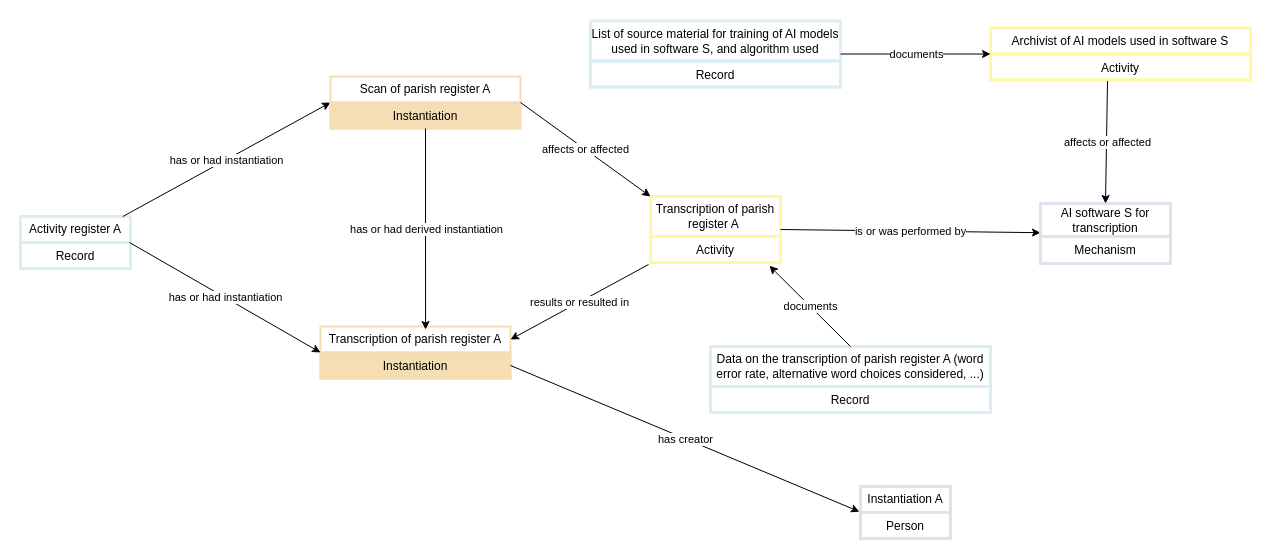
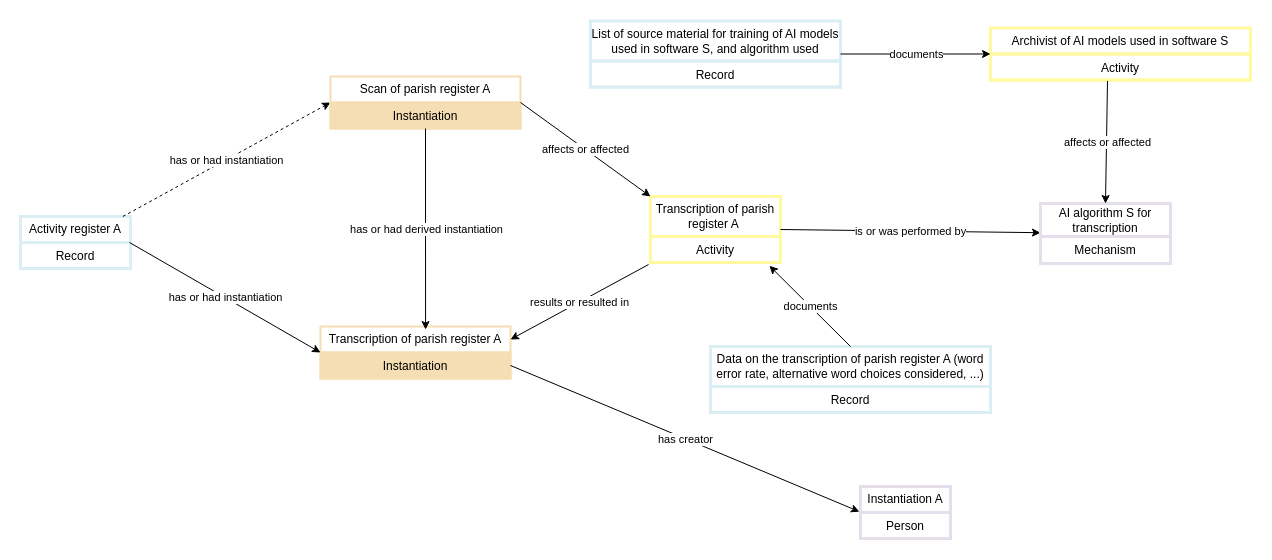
(279, 131) -> (279, 131)
(1106, 221) -> (1106, 221)
